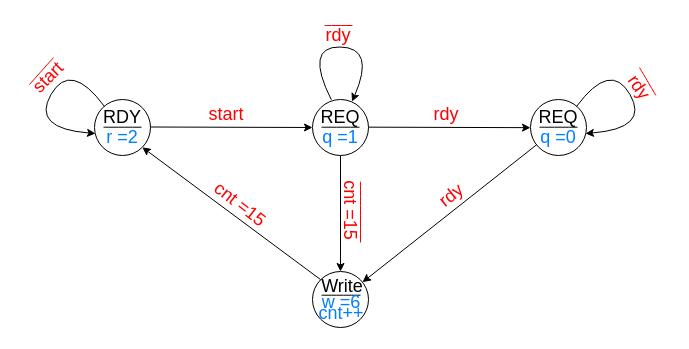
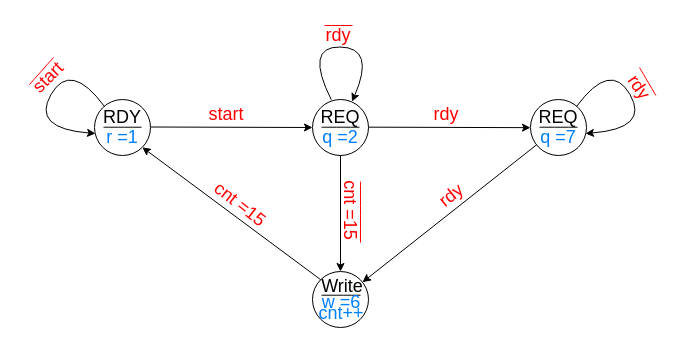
(123, 138) -> (123, 138)
(341, 138) -> (341, 138)
(559, 138) -> (559, 138)
